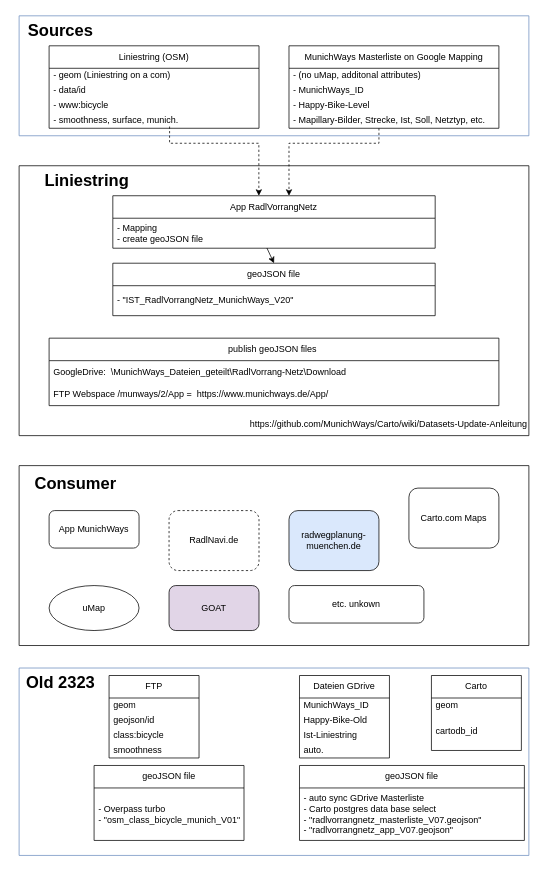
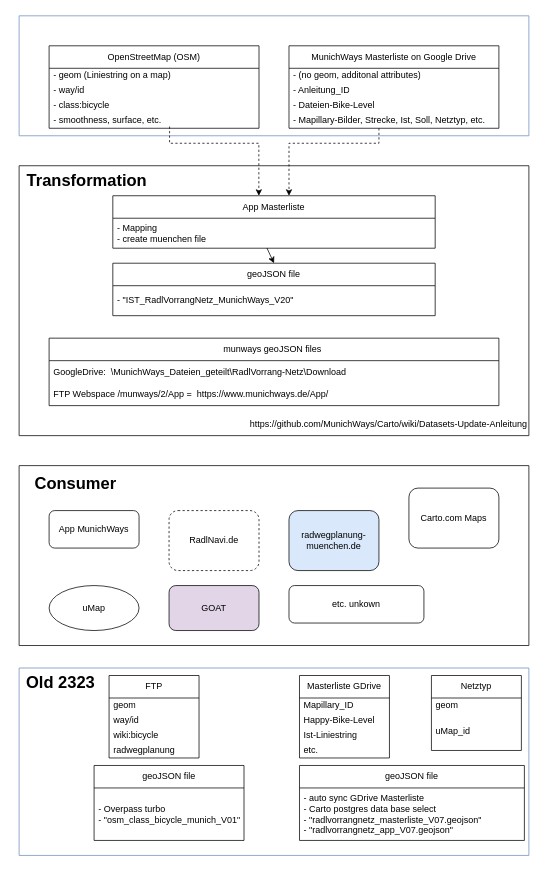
(60, 30) -> none
(154, 57) -> (154, 57)
(394, 57) -> (394, 57)
(117, 75) -> (117, 75)
(367, 75) -> (367, 75)
(74, 90) -> (71, 90)
(329, 90) -> (325, 90)
(82, 105) -> (86, 105)
(335, 105) -> (339, 105)
(121, 120) -> (115, 120)
(87, 180) -> (87, 180)
(274, 207) -> (274, 207)
(164, 233) -> (167, 233)
(274, 349) -> (274, 349)
(345, 687) -> (345, 687)
(477, 687) -> (477, 687)
(336, 705) -> (331, 705)
(138, 720) -> (128, 720)
(337, 720) -> (342, 720)
(460, 732) -> (453, 732)
(142, 735) -> (138, 735)
(139, 750) -> (145, 750)
(316, 750) -> (313, 750)
